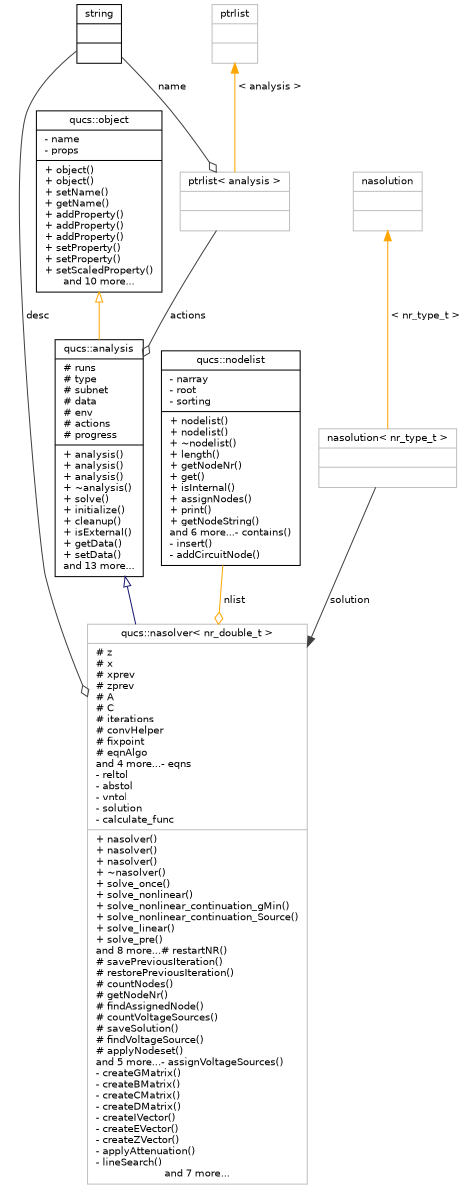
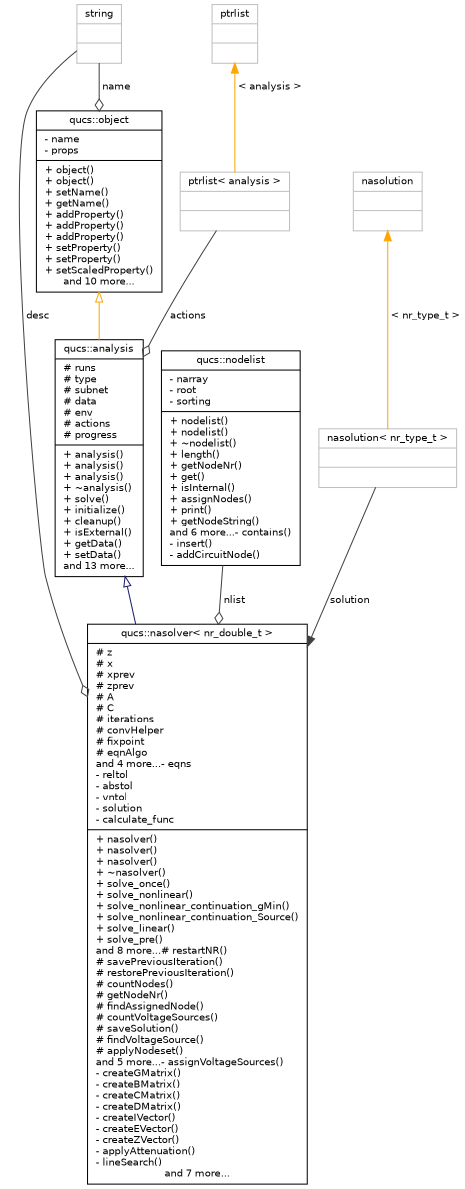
(99, 34) -> (99, 34)
(168, 107) -> (99, 81)
(221, 589) -> (221, 589)
(197, 904) -> (197, 904)
